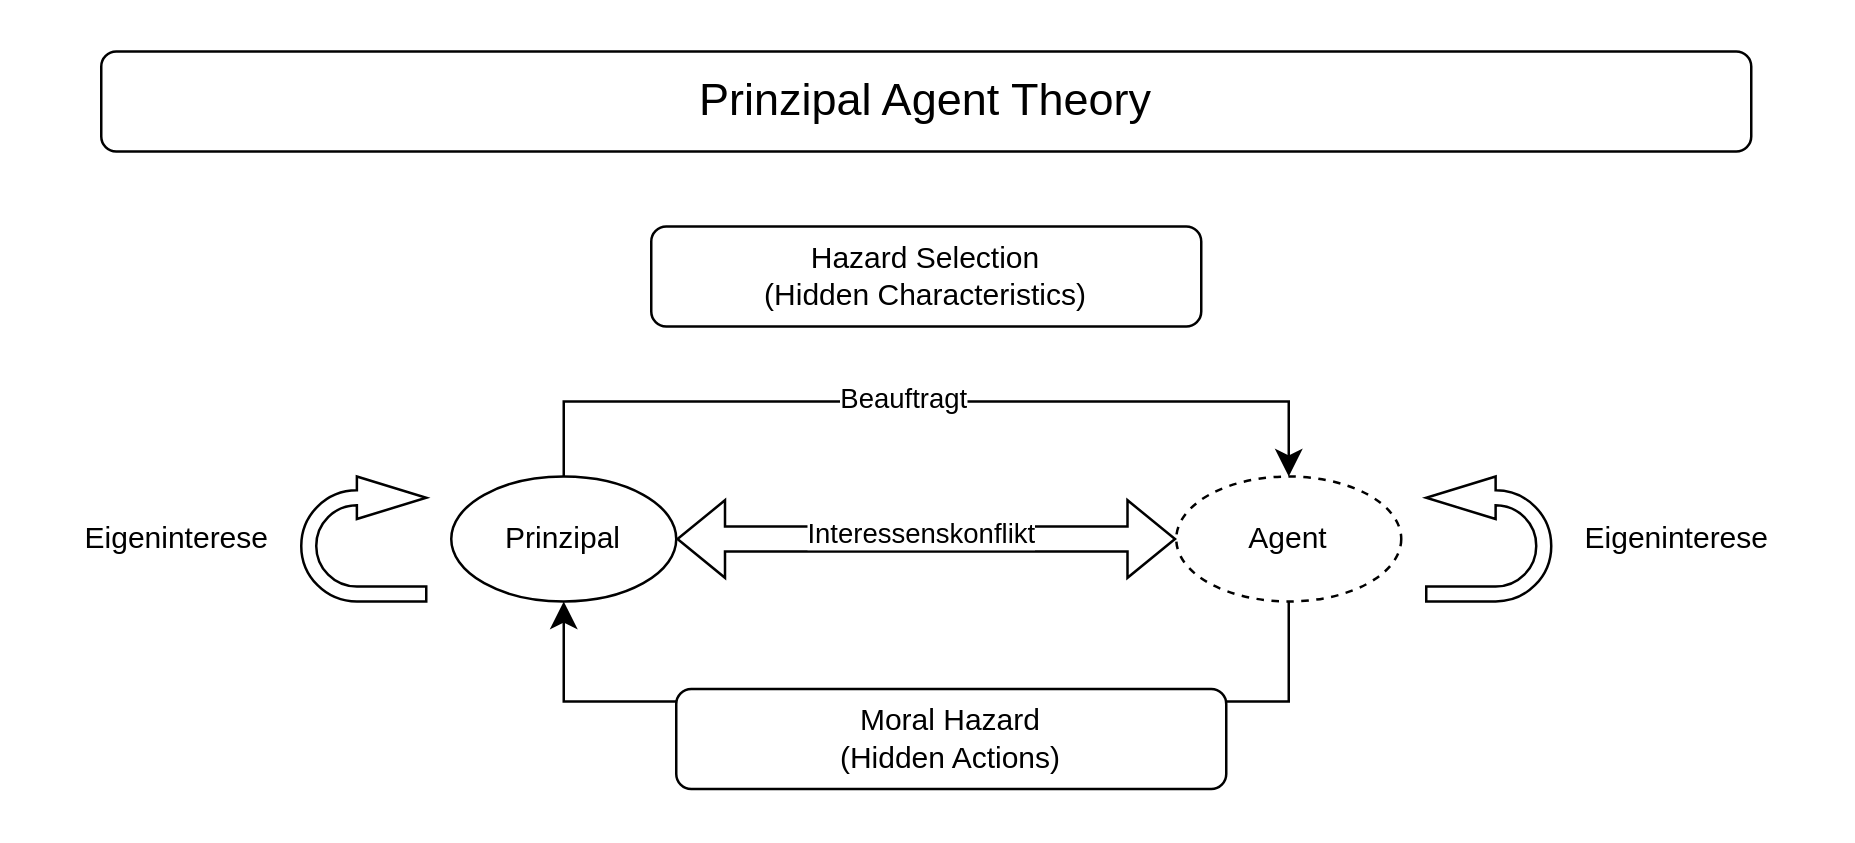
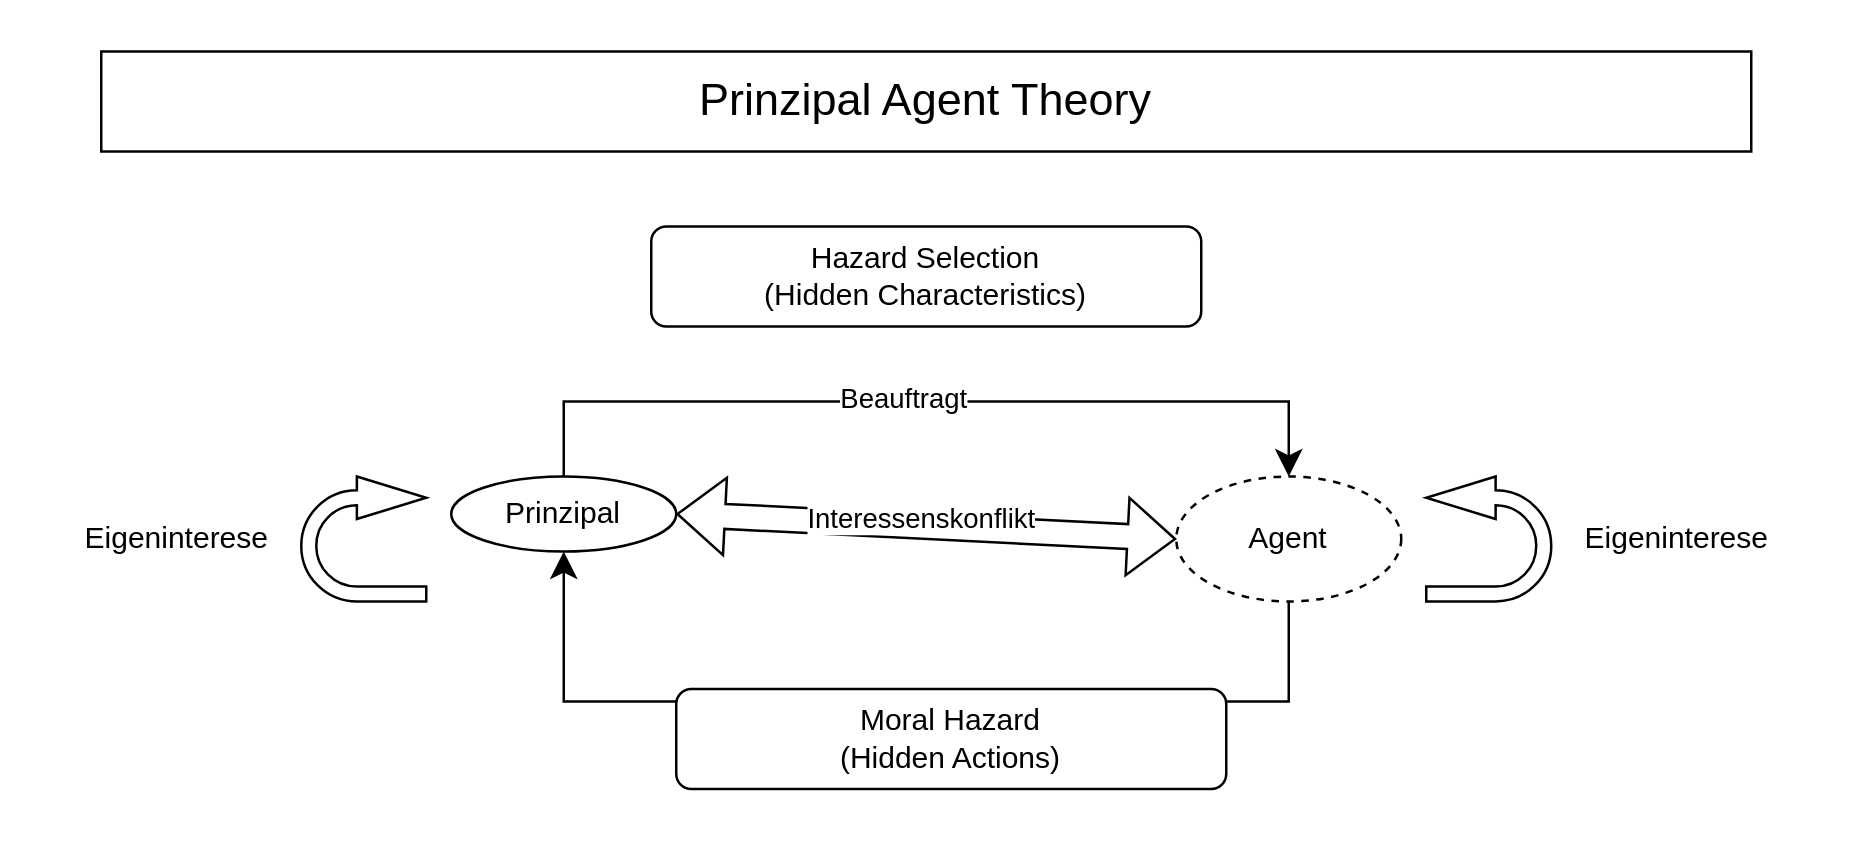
(926, 101) -> (926, 101)
(564, 539) -> (564, 514)
